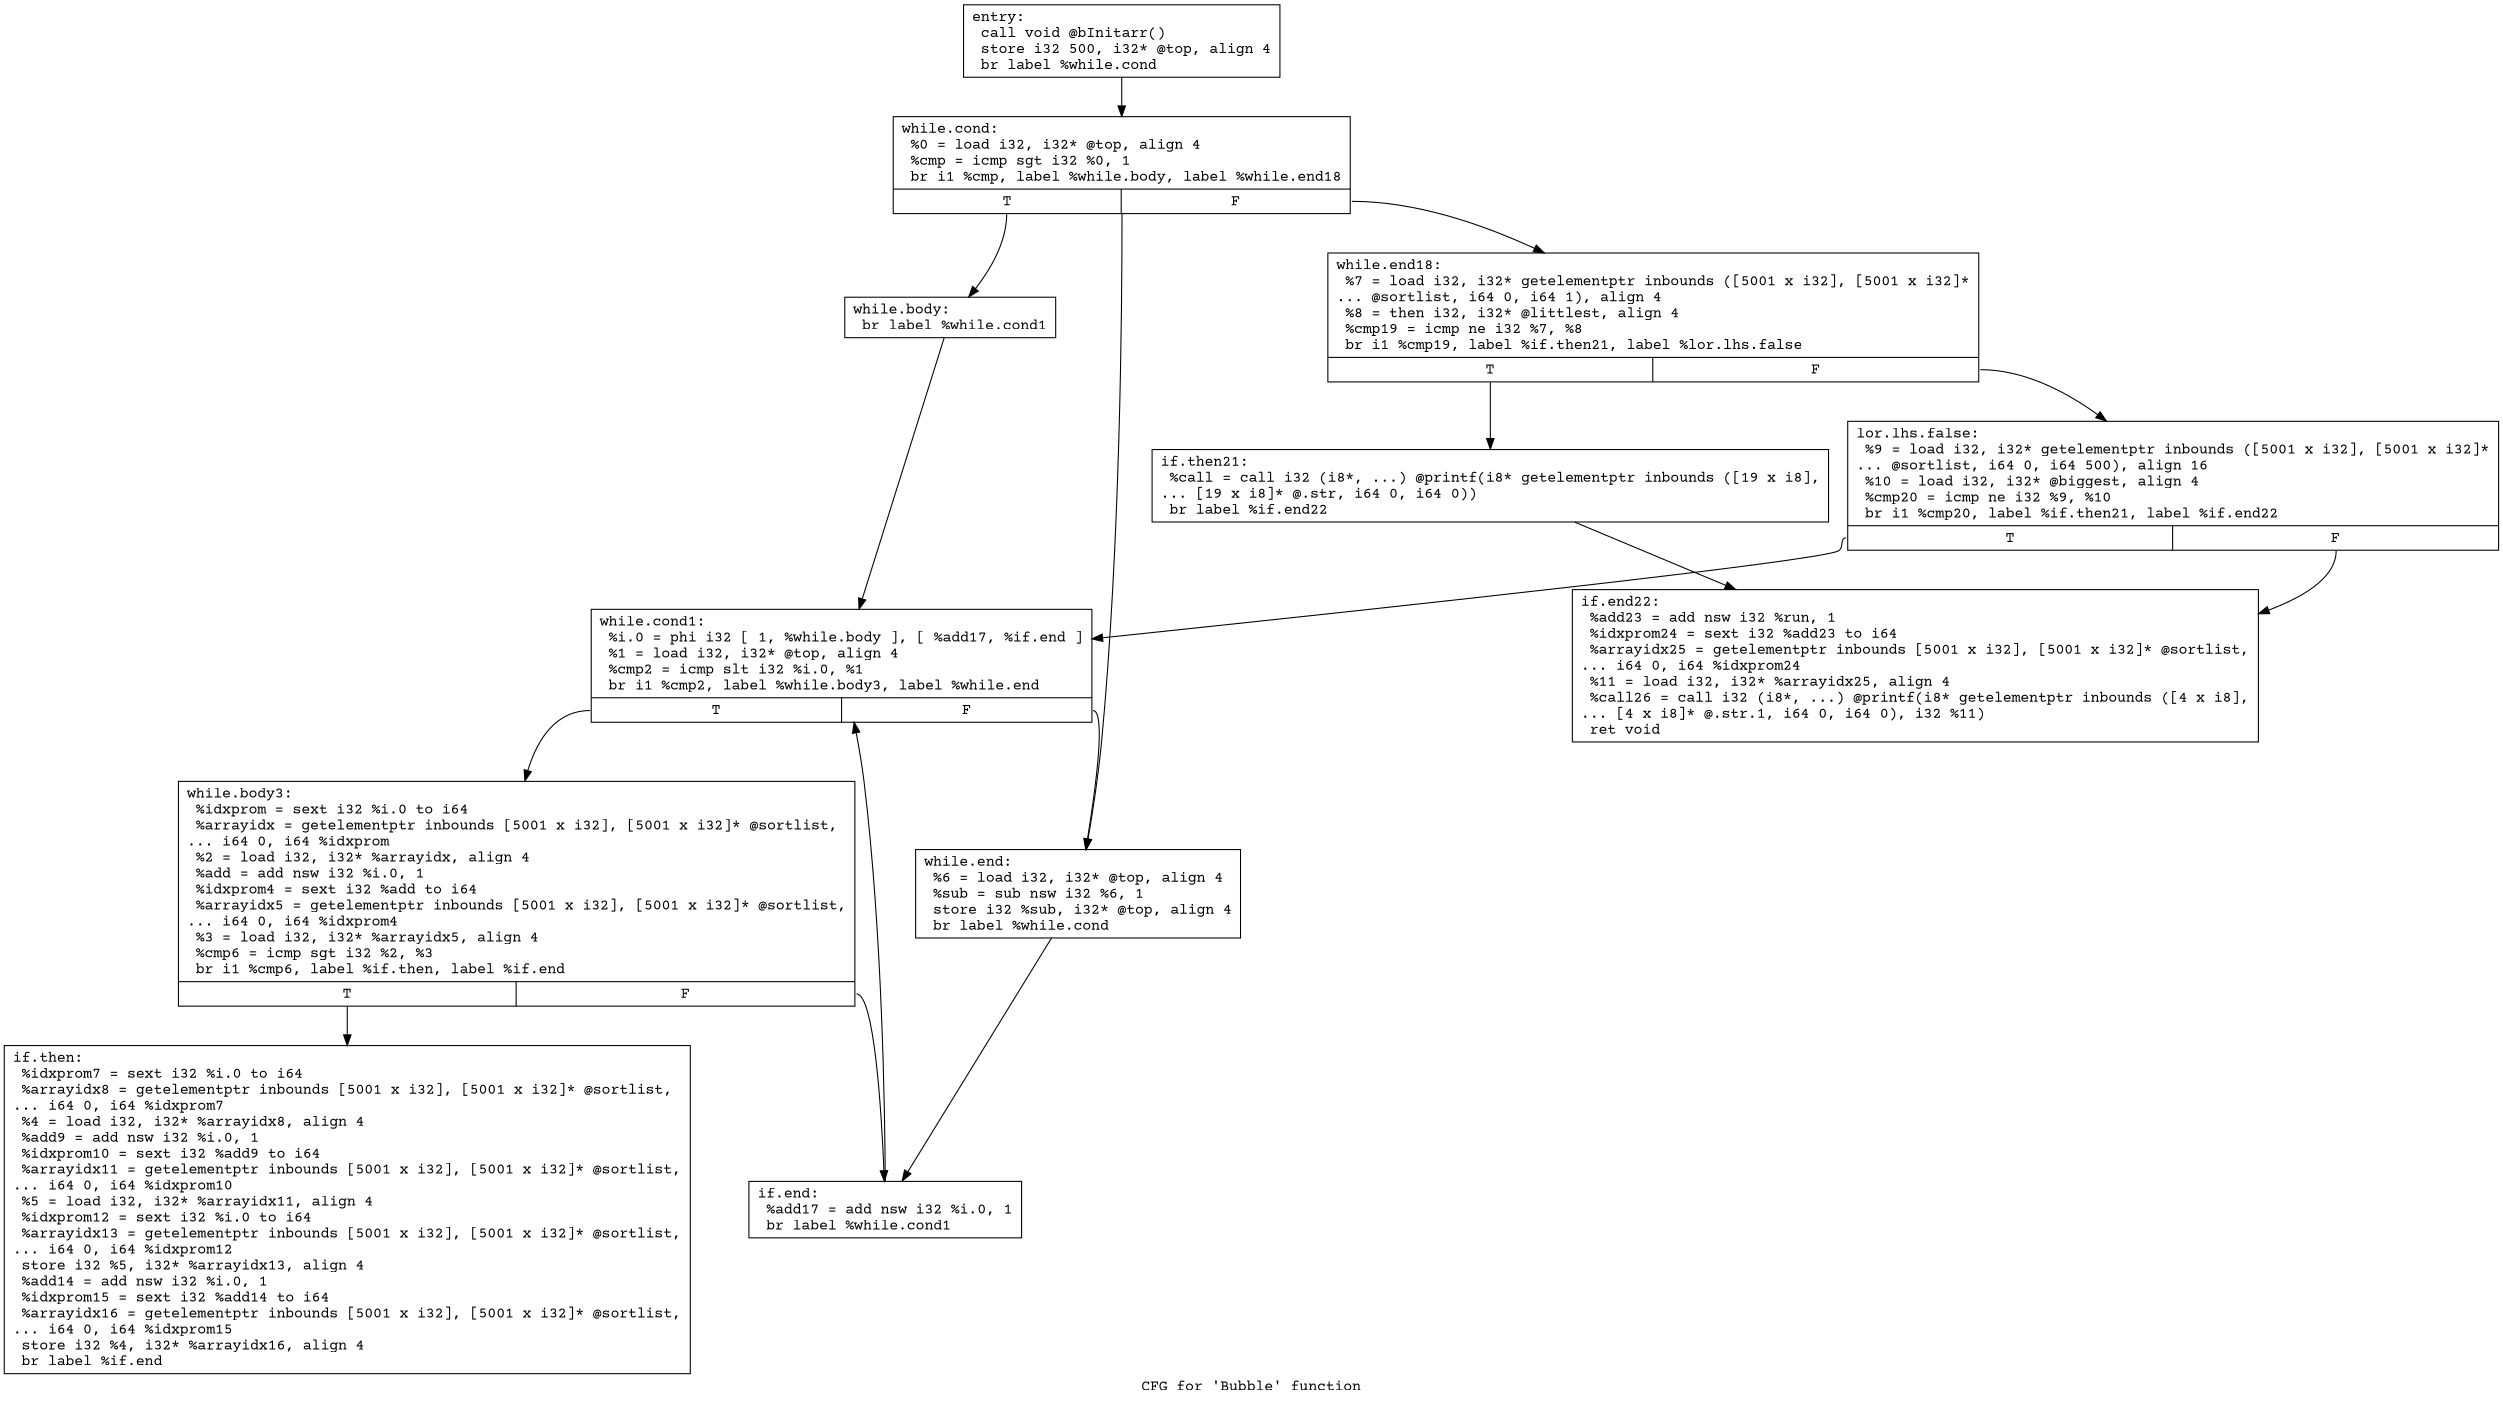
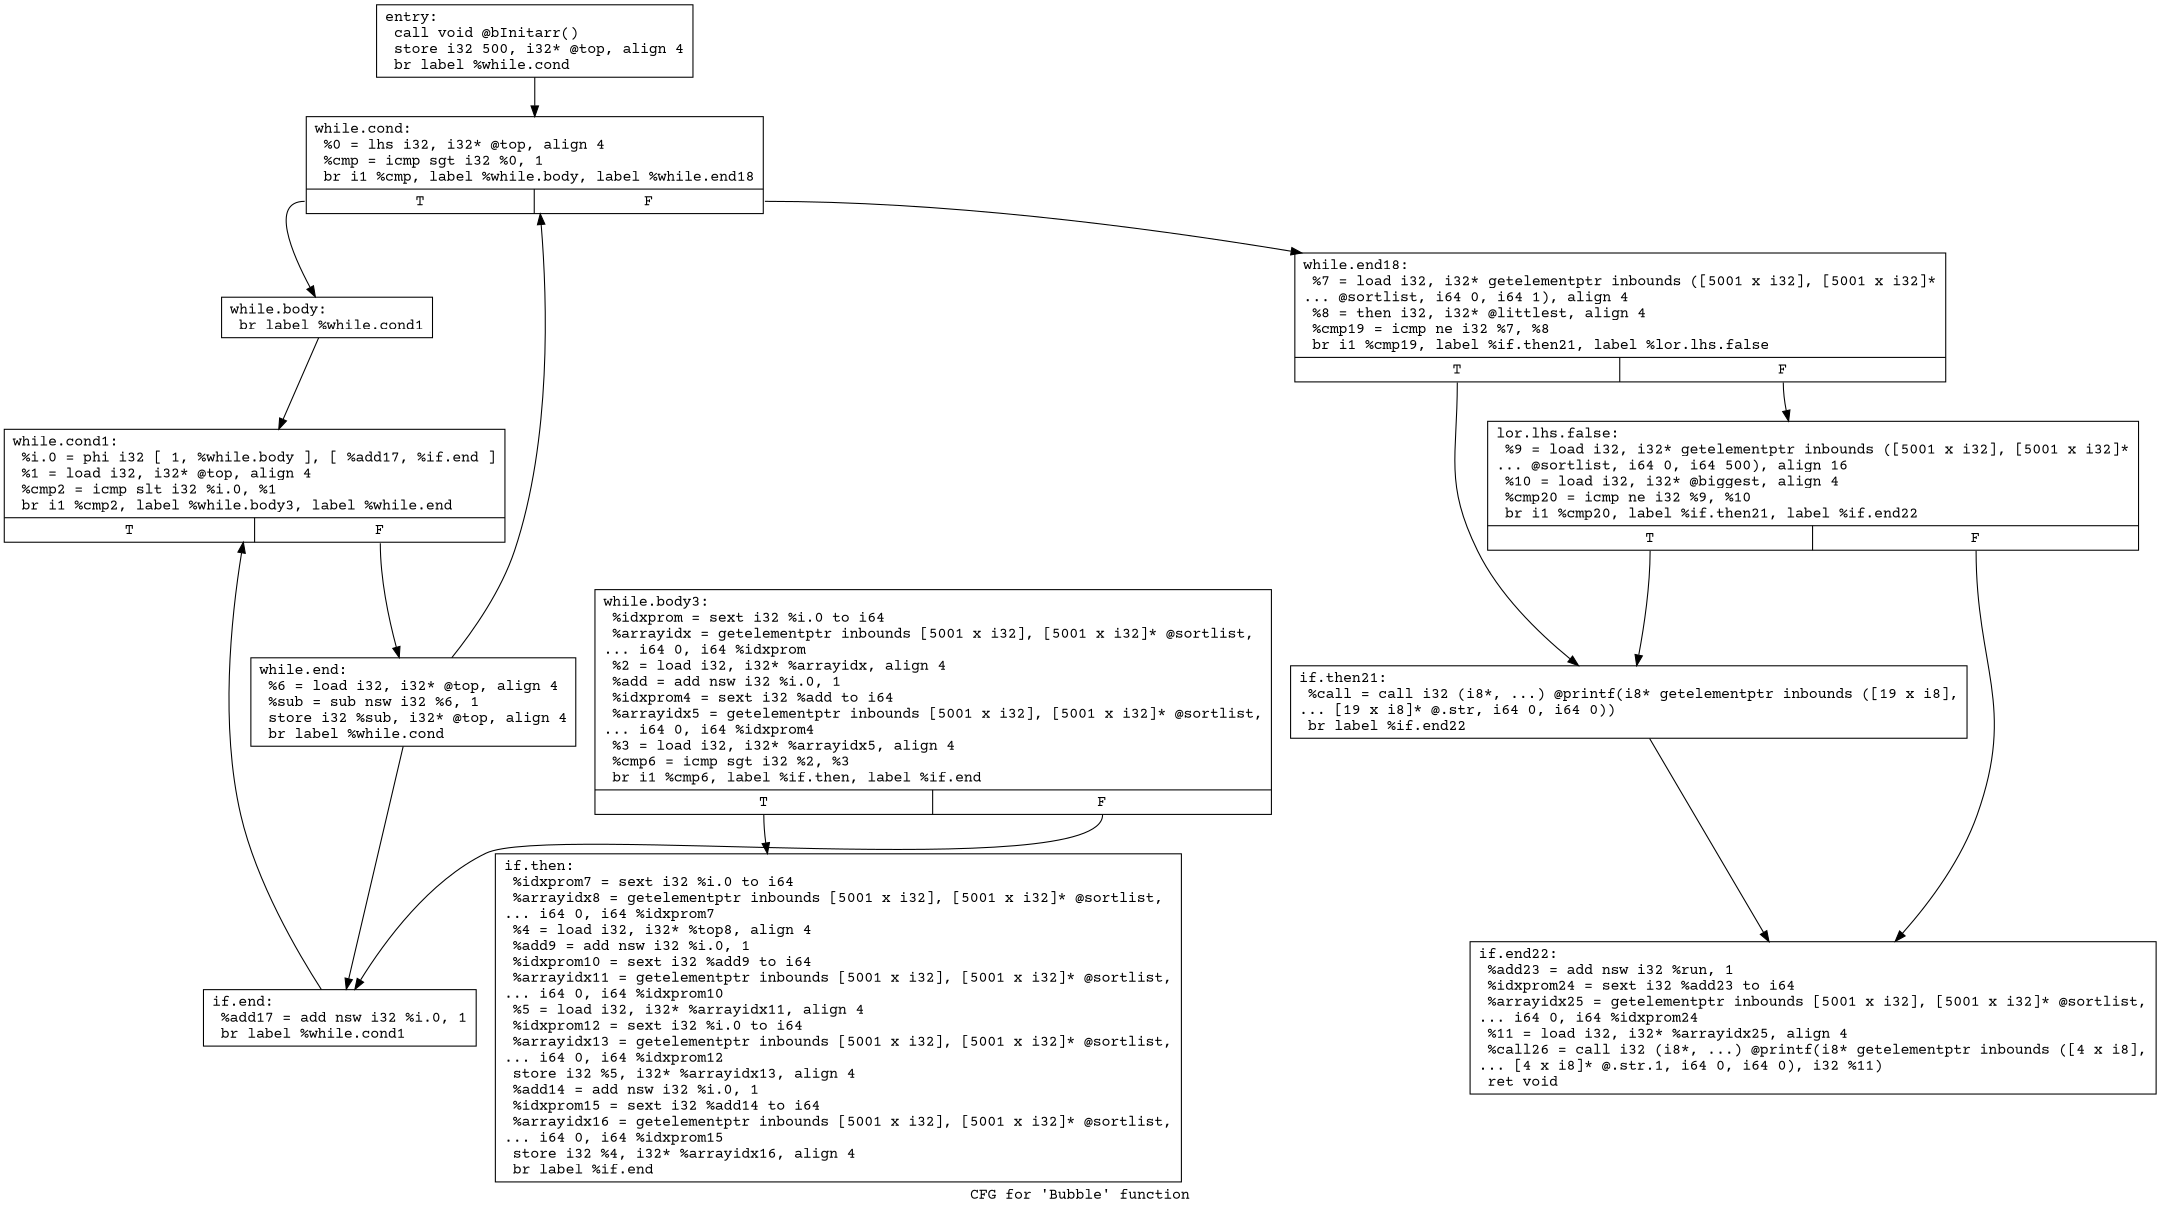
(1051, 144) -> (460, 144)
(1116, 527) -> (537, 451)
(1479, 597) -> (1647, 603)
(549, 729) -> none
(189, 1121) -> (658, 929)
